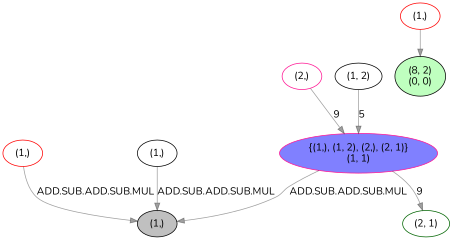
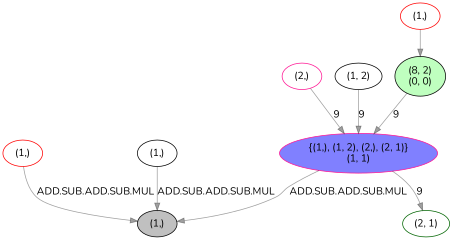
none -> (393, 111)
(362, 115) -> (362, 115)
